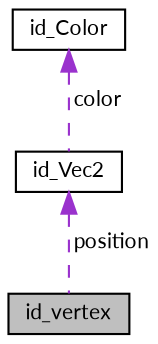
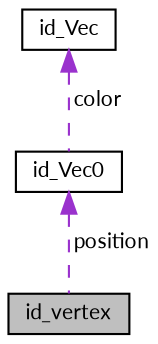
(69, 30) -> (69, 30)
(69, 172) -> (69, 172)
